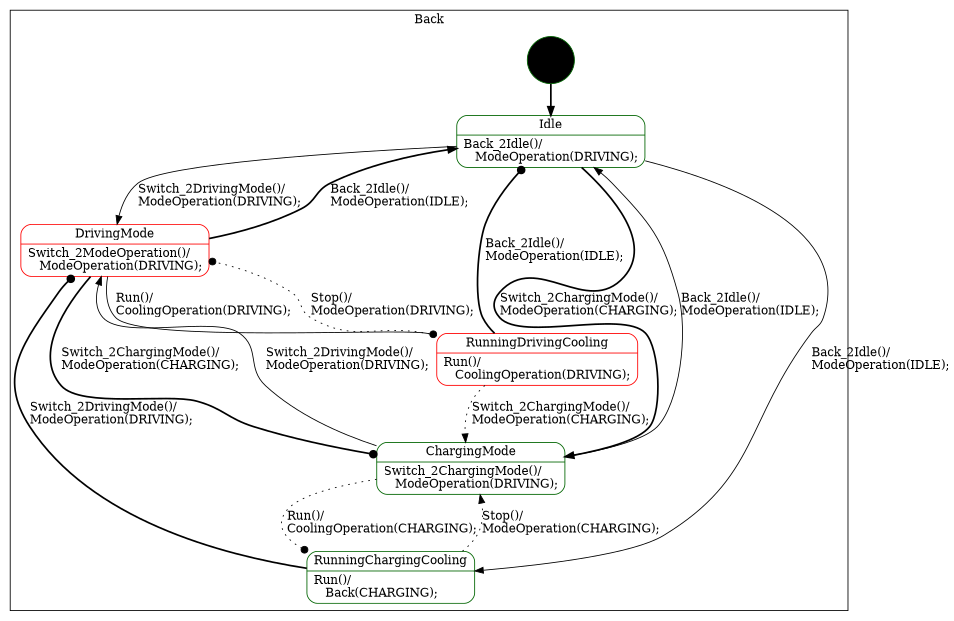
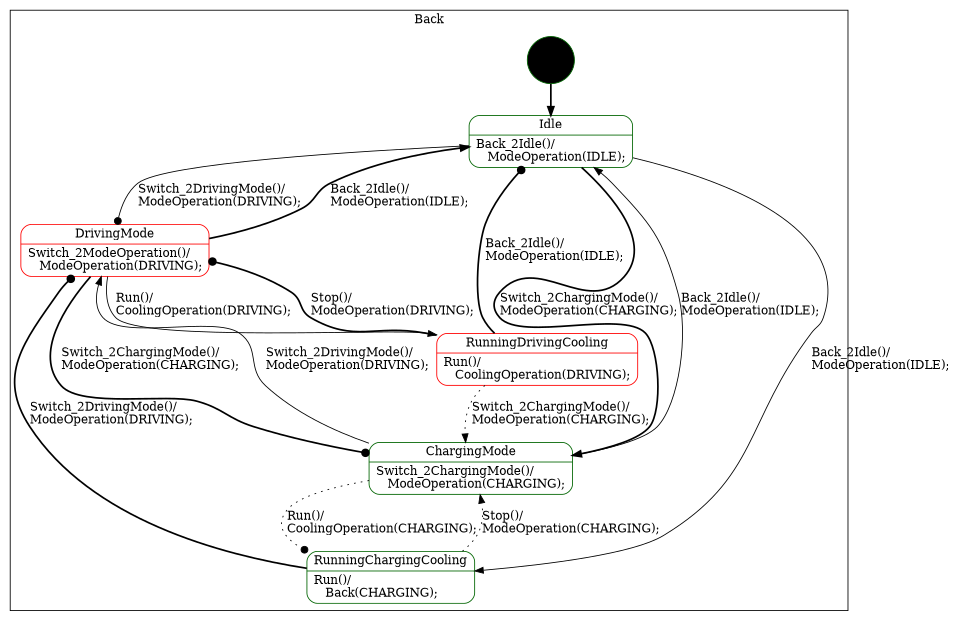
(551, 157) -> (551, 157)
(277, 158) -> (282, 158)
(317, 321) -> (317, 321)
(250, 333) -> (249, 333)
(471, 484) -> (471, 484)
